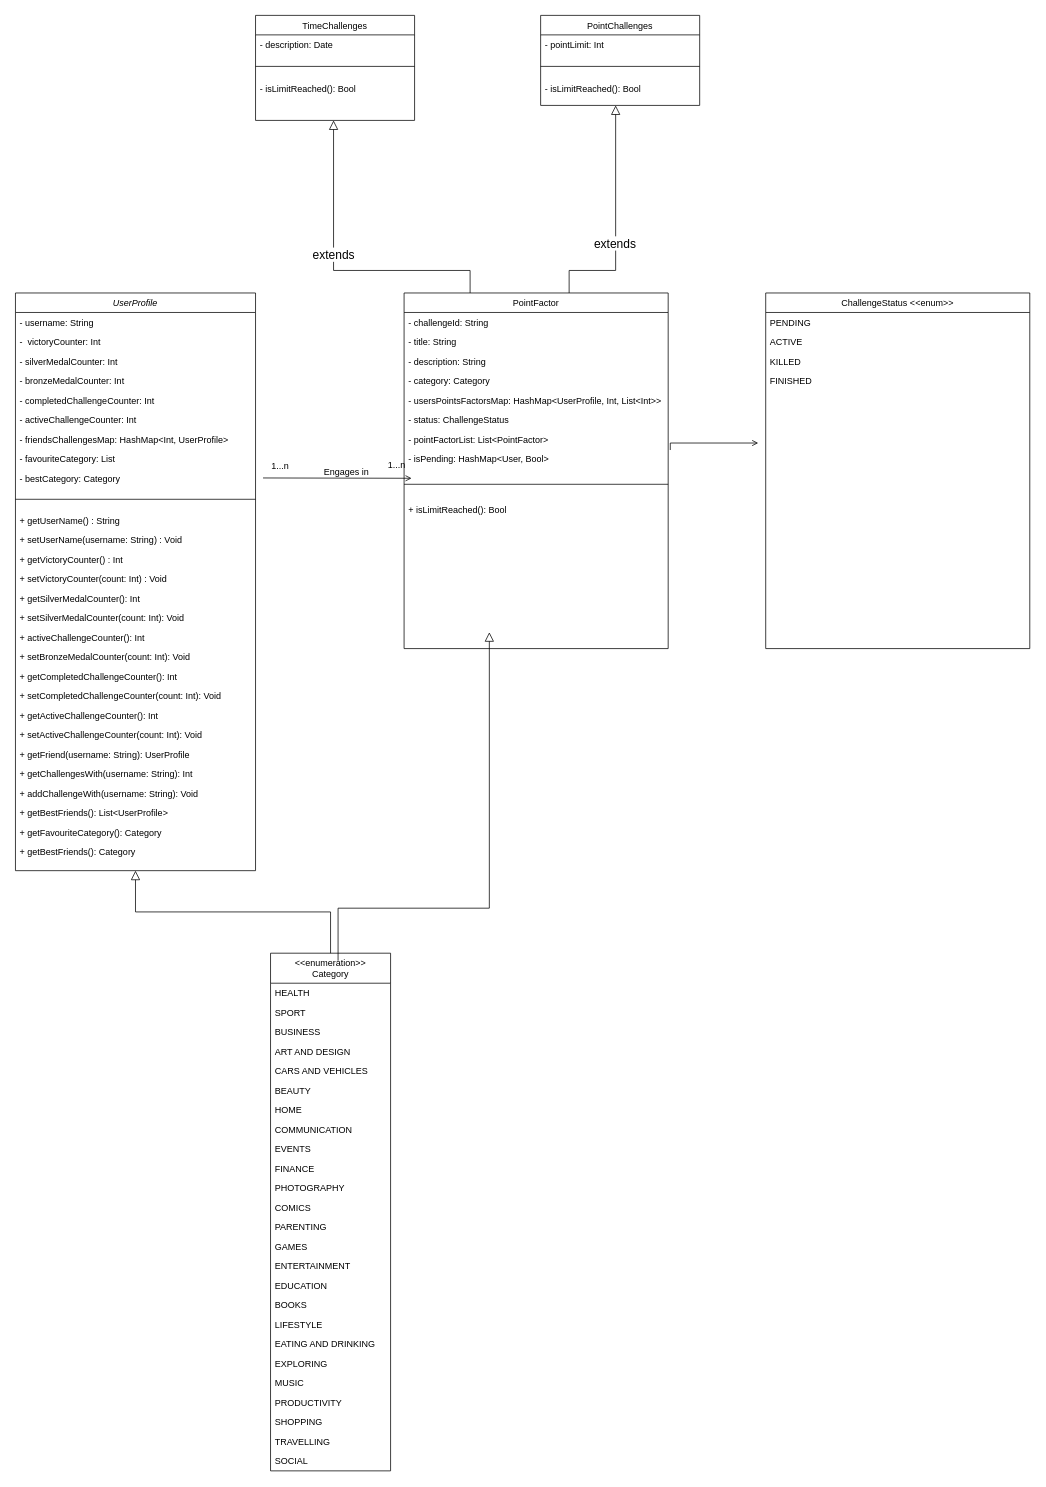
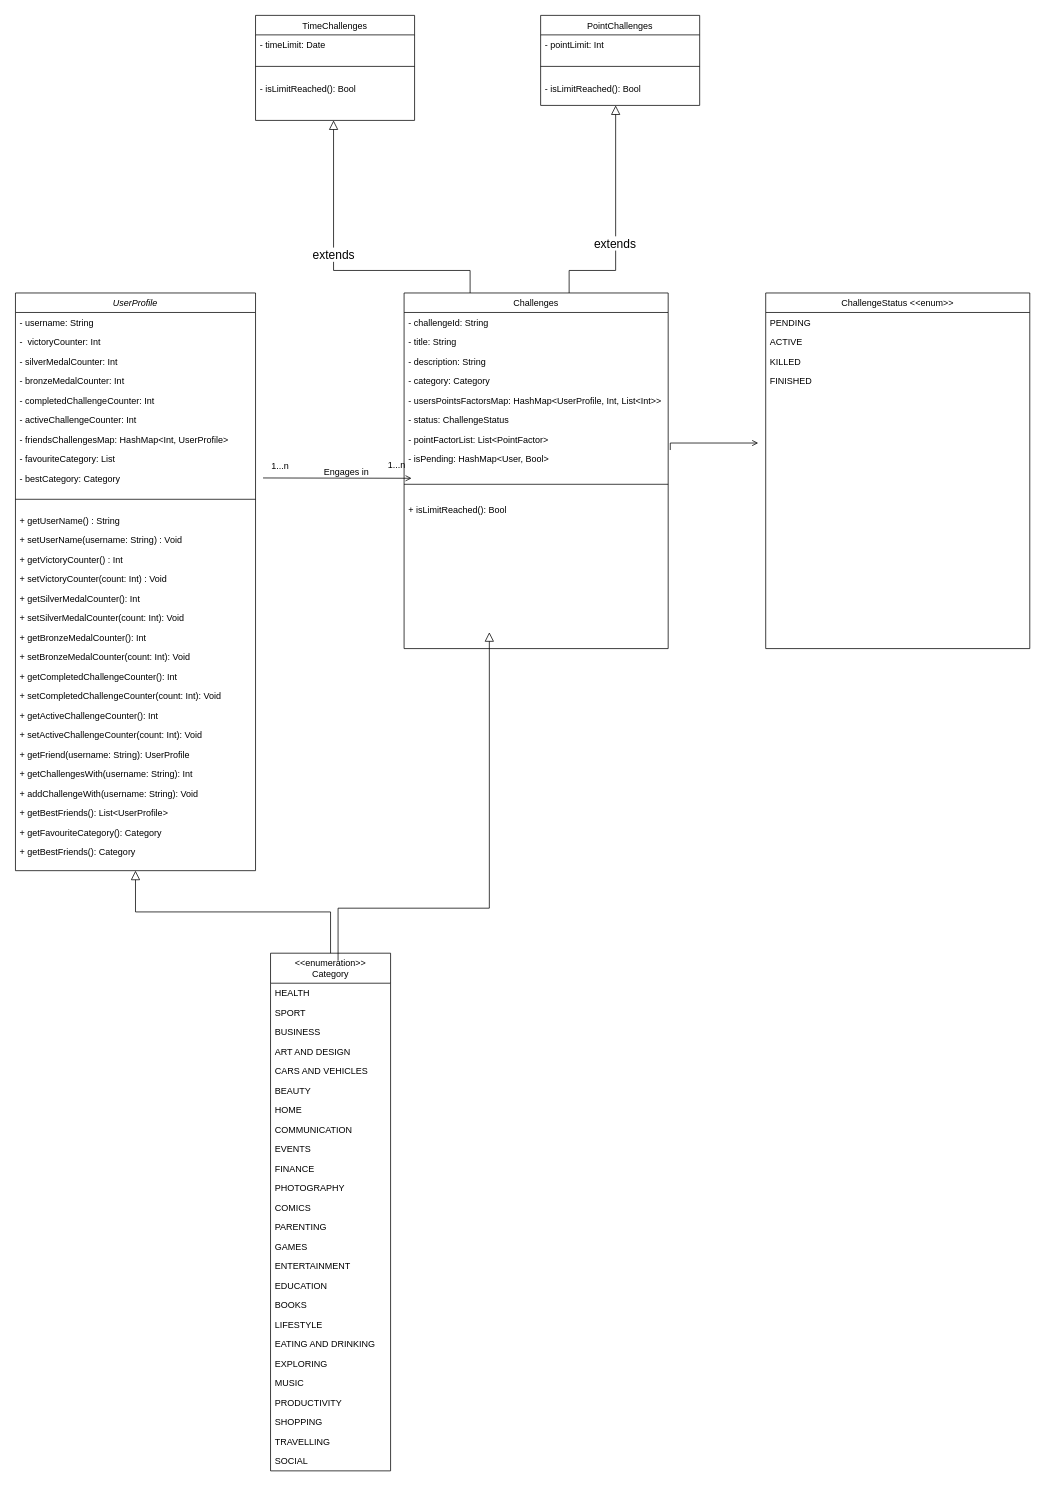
(302, 45) -> (295, 45)
(536, 303) -> (536, 303)
(91, 638) -> (90, 638)
